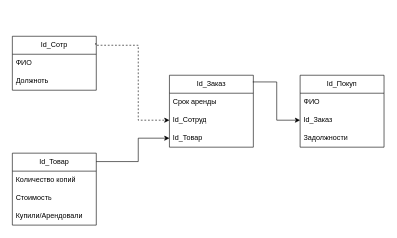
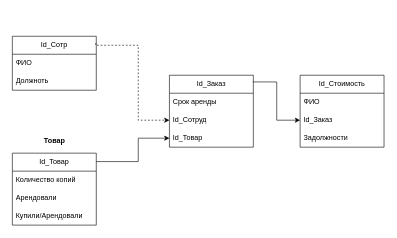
(342, 84) -> (342, 84)
none -> (54, 138)
(34, 198) -> (36, 198)
